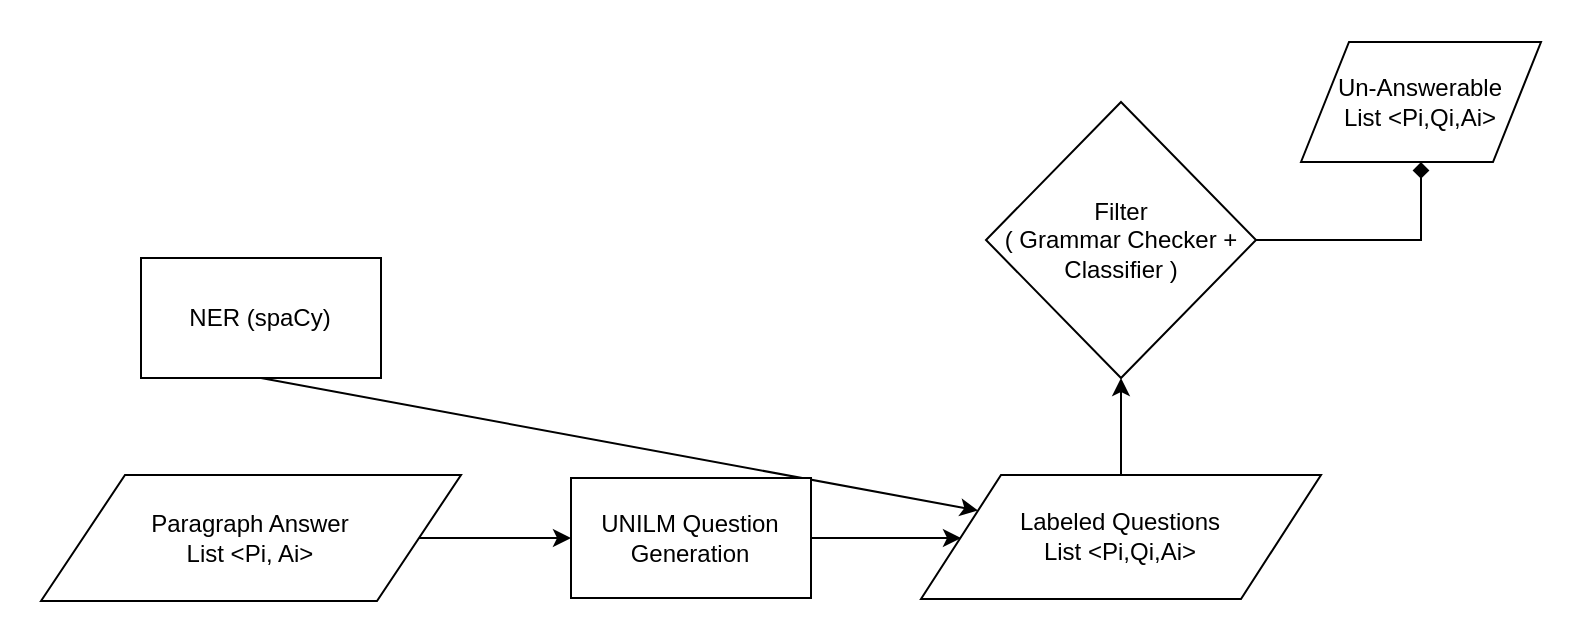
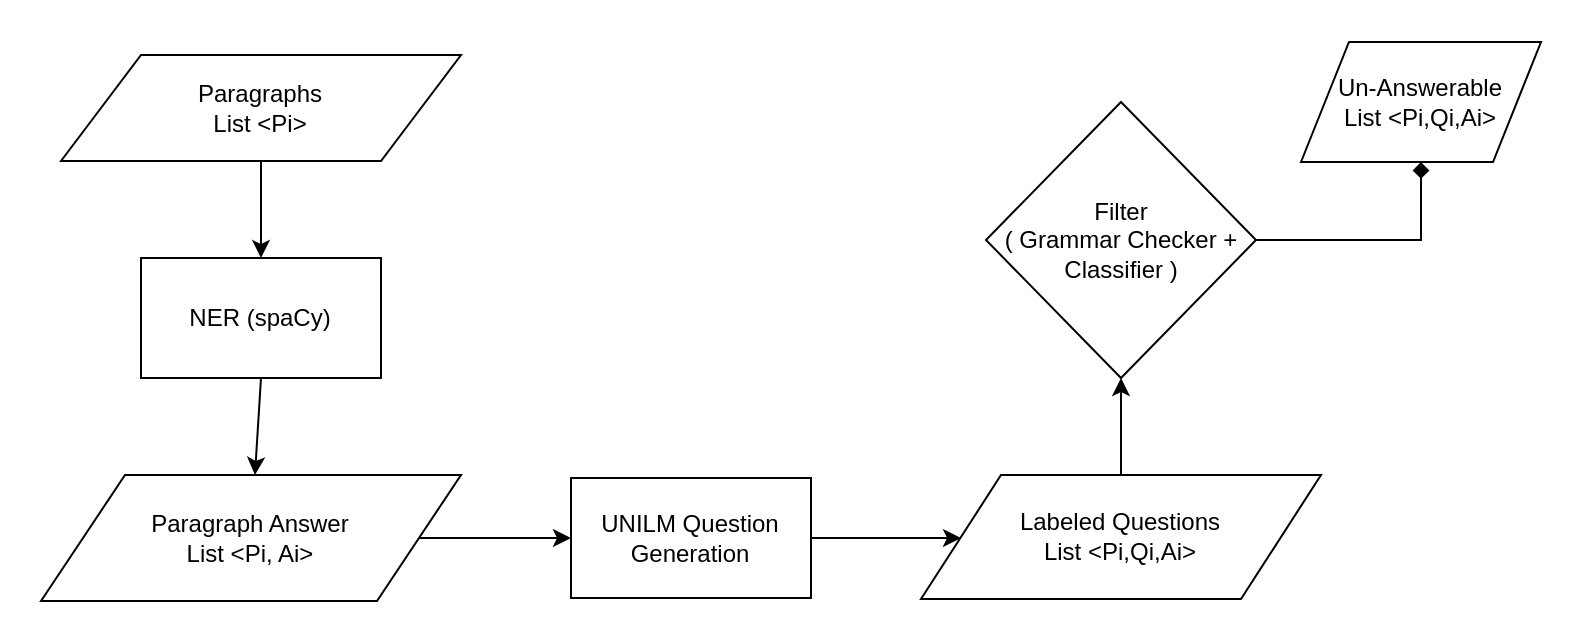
none -> (261, 108)
none -> (261, 203)
(531, 428) -> (258, 420)
